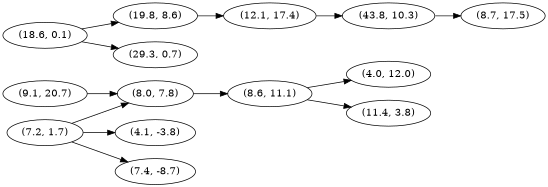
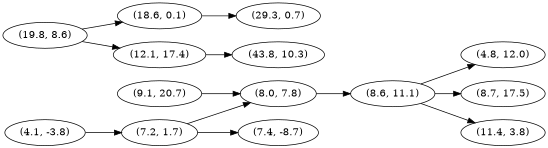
(444, 16) -> (444, 94)
(96, 26) -> (99, 26)
(389, 74) -> (503, 55)
(95, 133) -> (100, 133)
